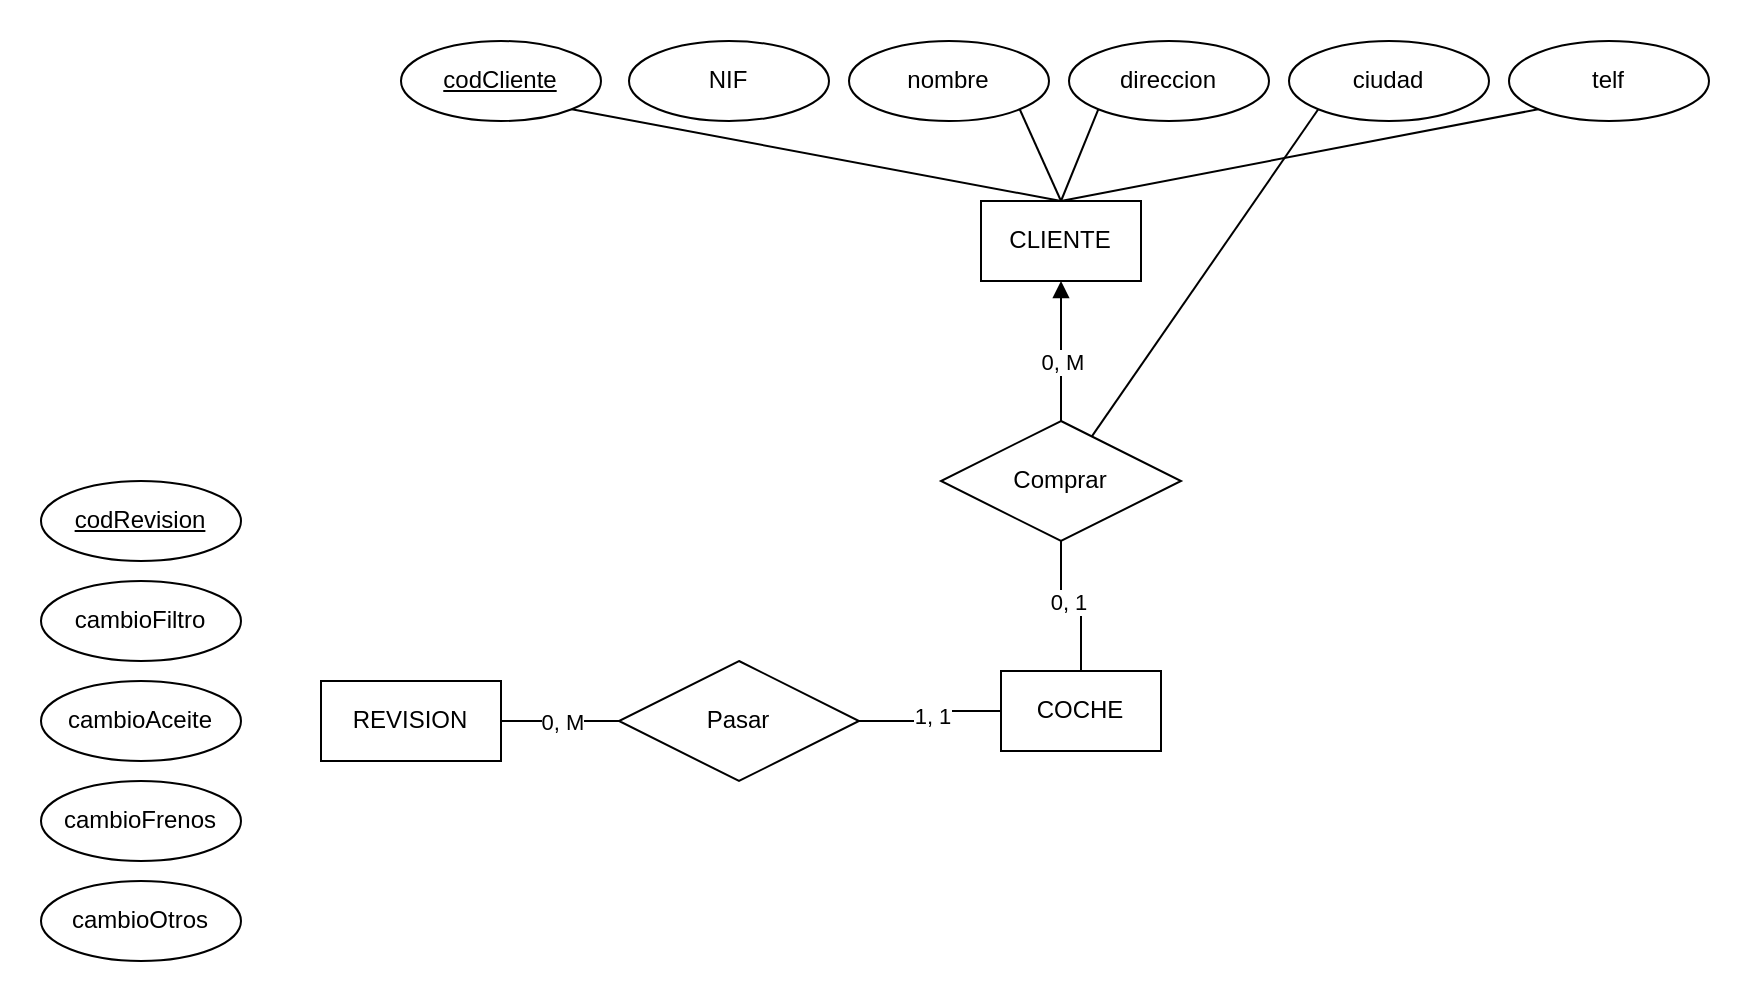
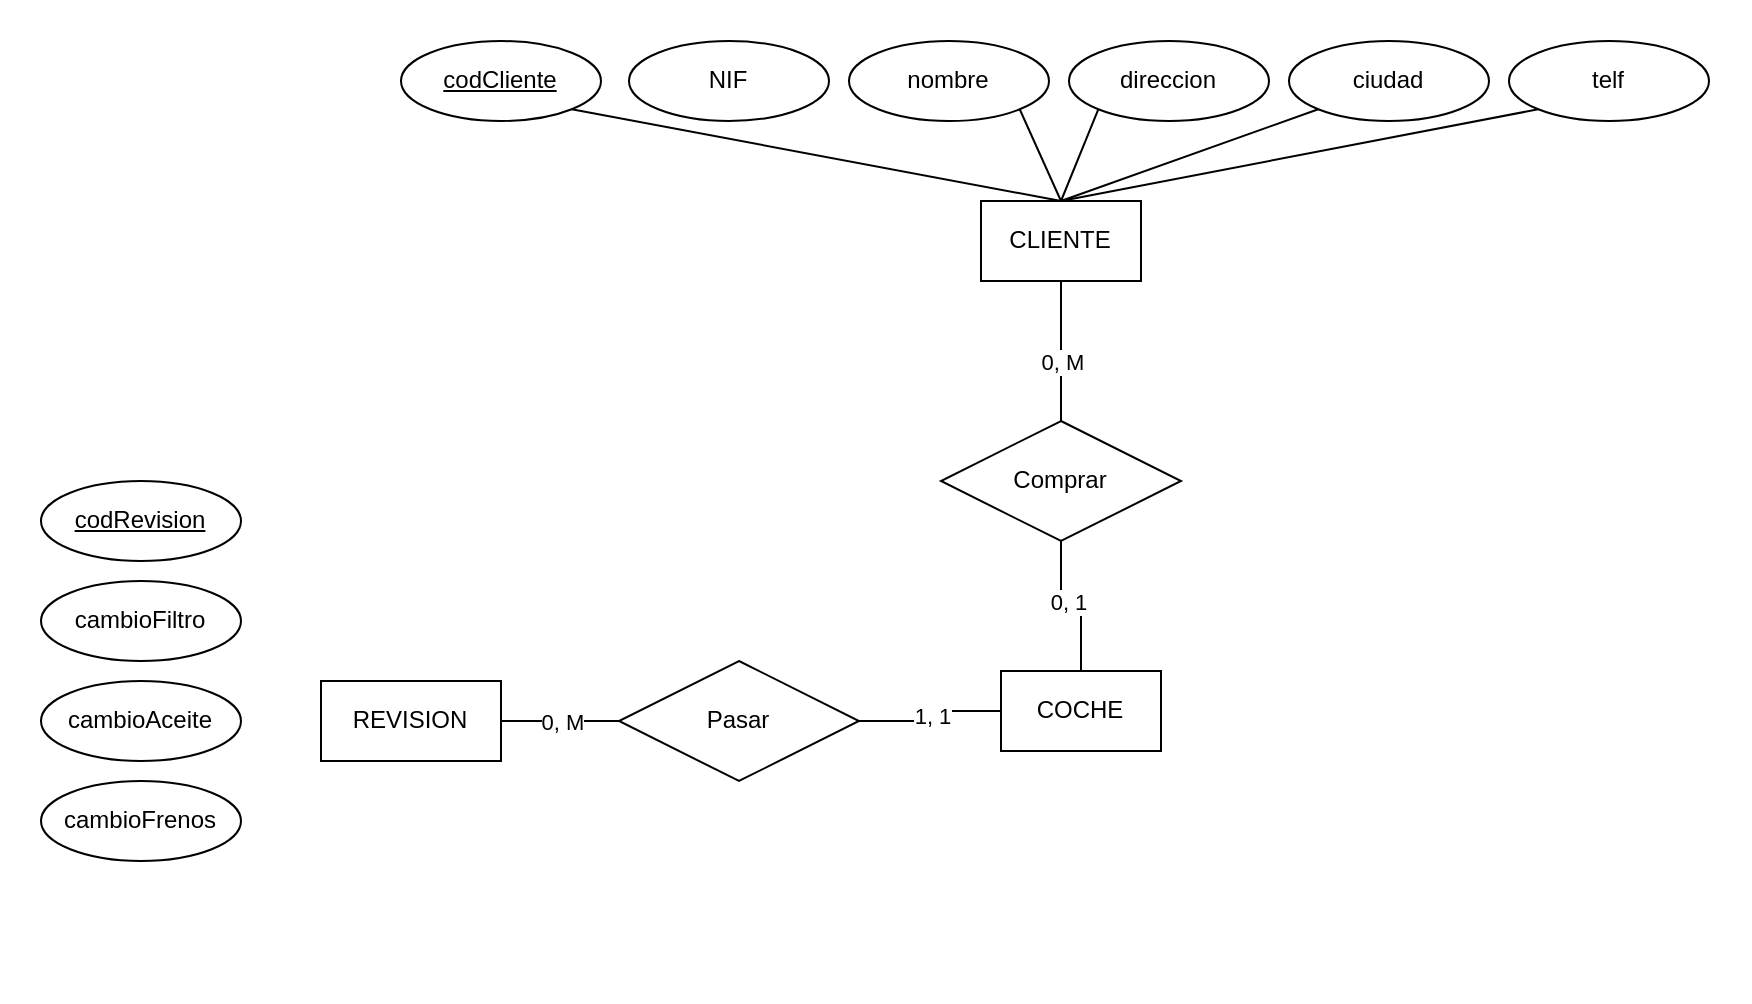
(1061, 298) -> (1061, 291)
(1187, 299) -> (1200, 152)
(141, 921) -> none
